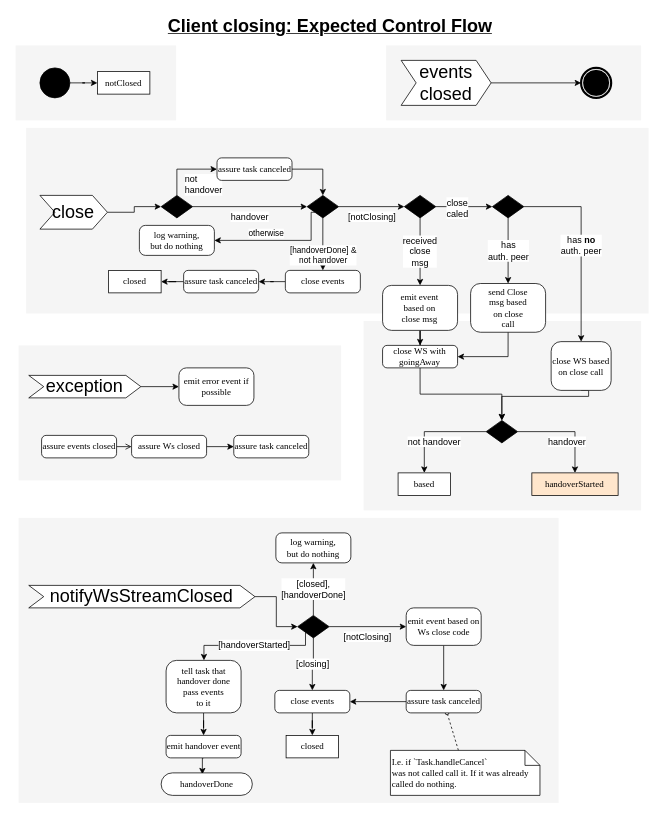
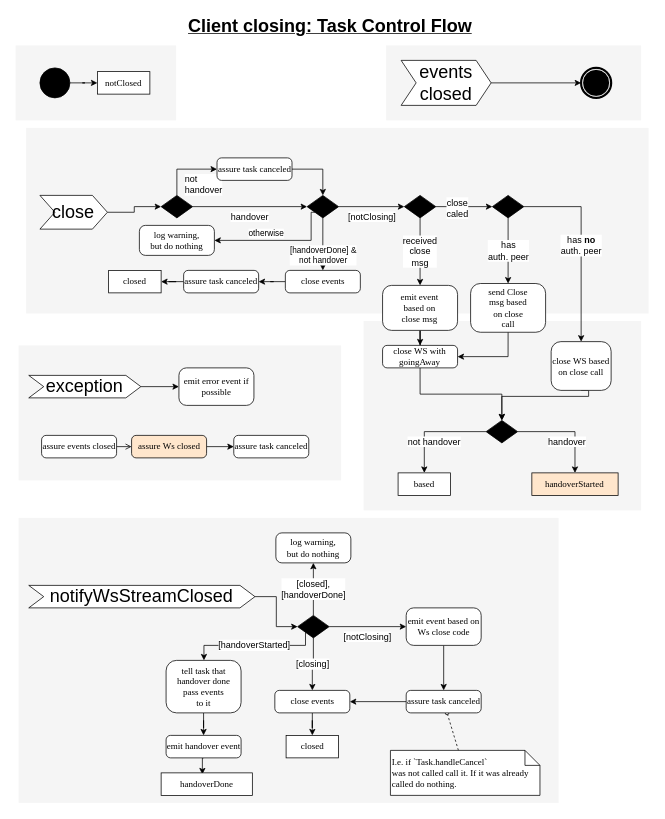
(330, 27) -> (330, 27)
(169, 447) -> (169, 447)
(206, 784) -> (206, 784)
